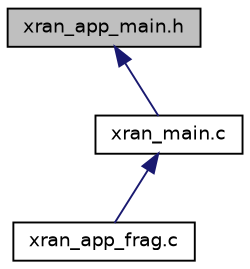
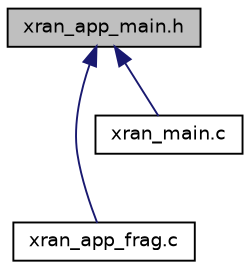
(131, 196) -> (76, 144)
